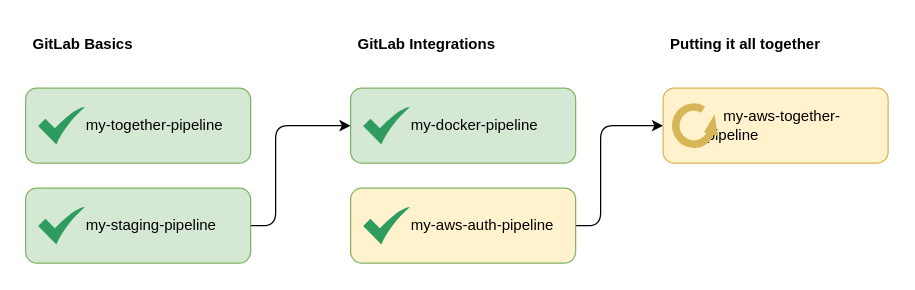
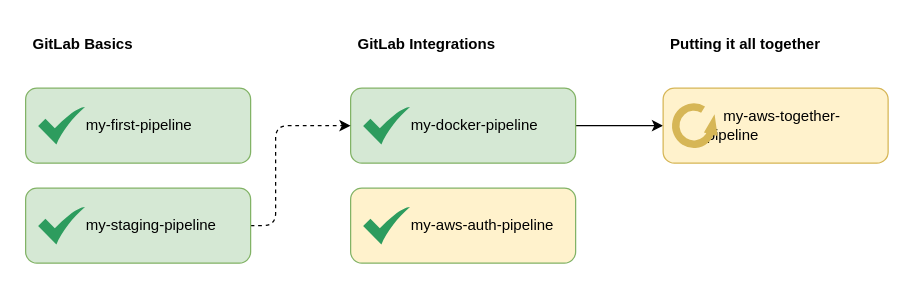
(106, 126) -> (92, 126)
none -> (589, 126)
(276, 155) -> (276, 155)
(601, 185) -> none
